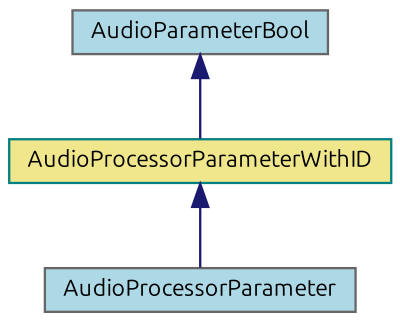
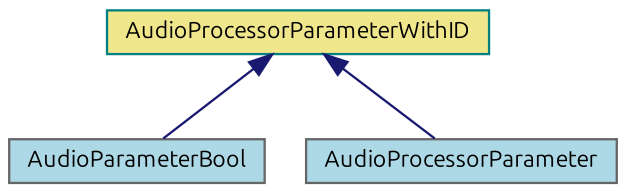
(200, 109) -> (208, 104)
